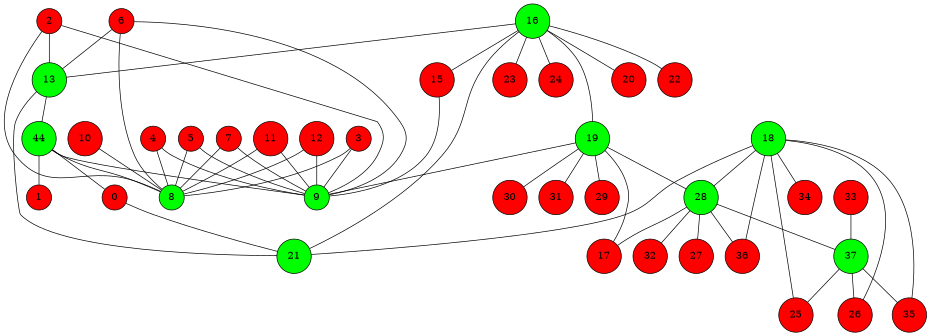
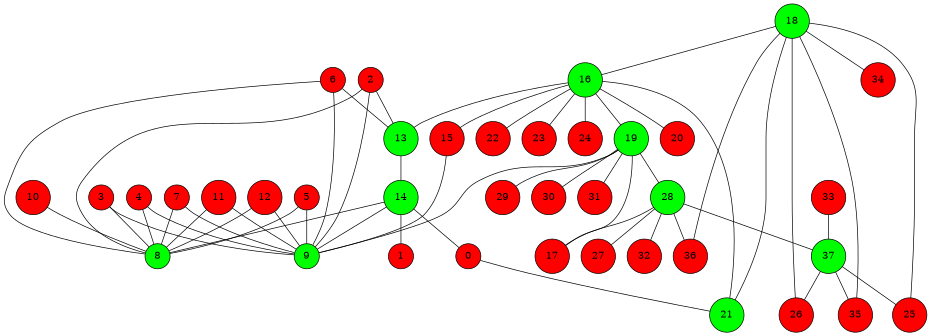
(39, 139) -> (401, 197)
(735, 168) -> (689, 50)
(81, 240) -> none
